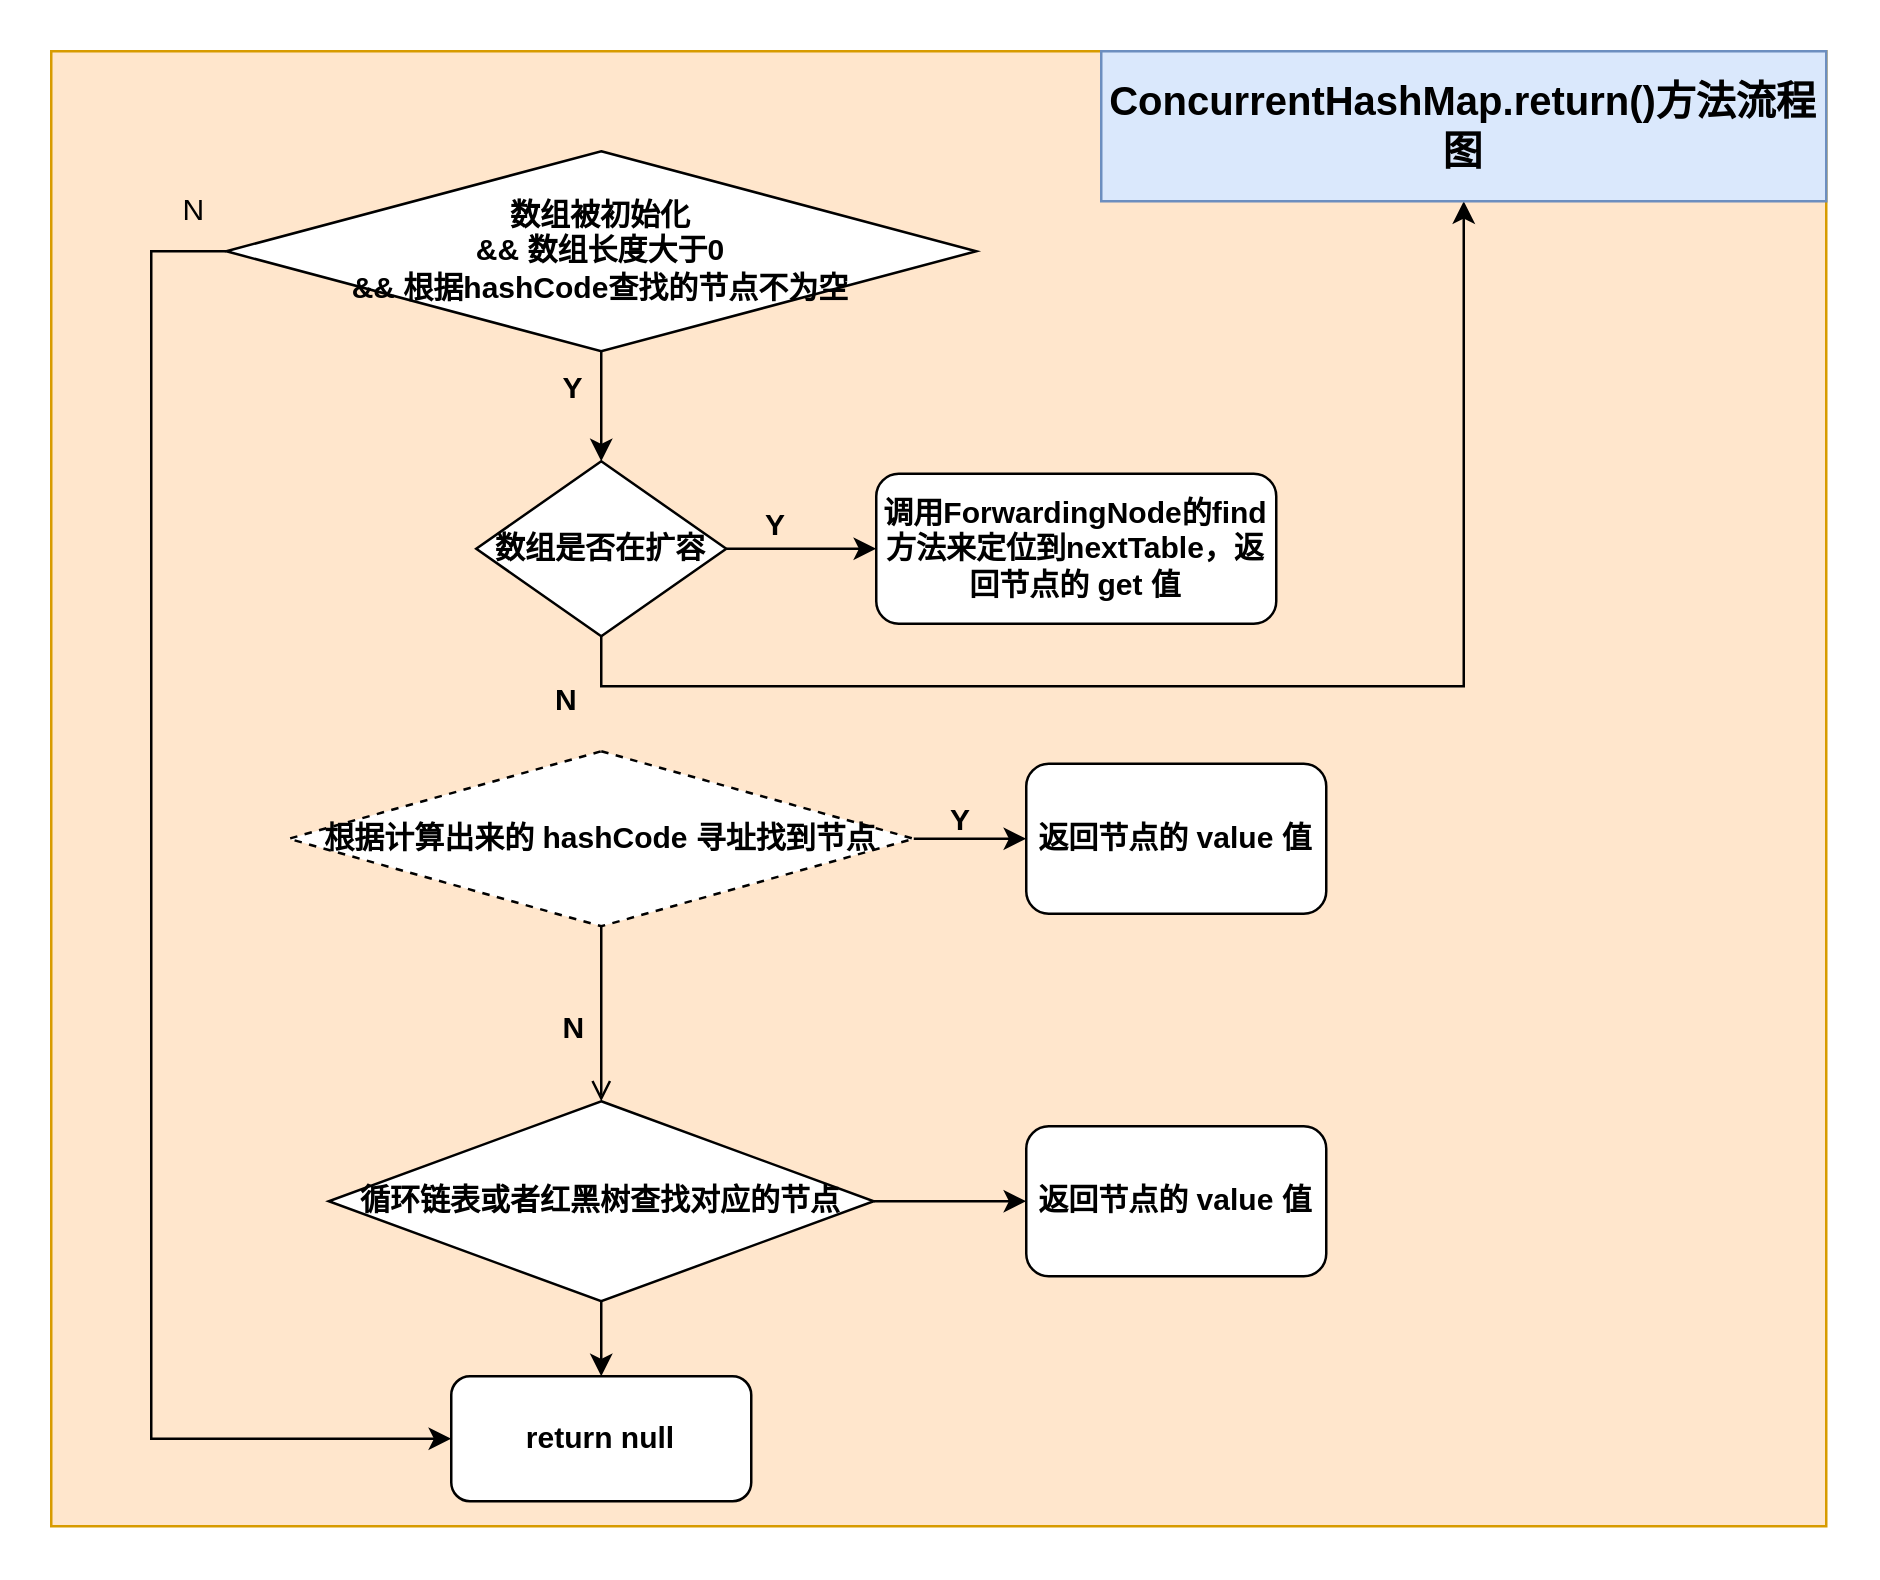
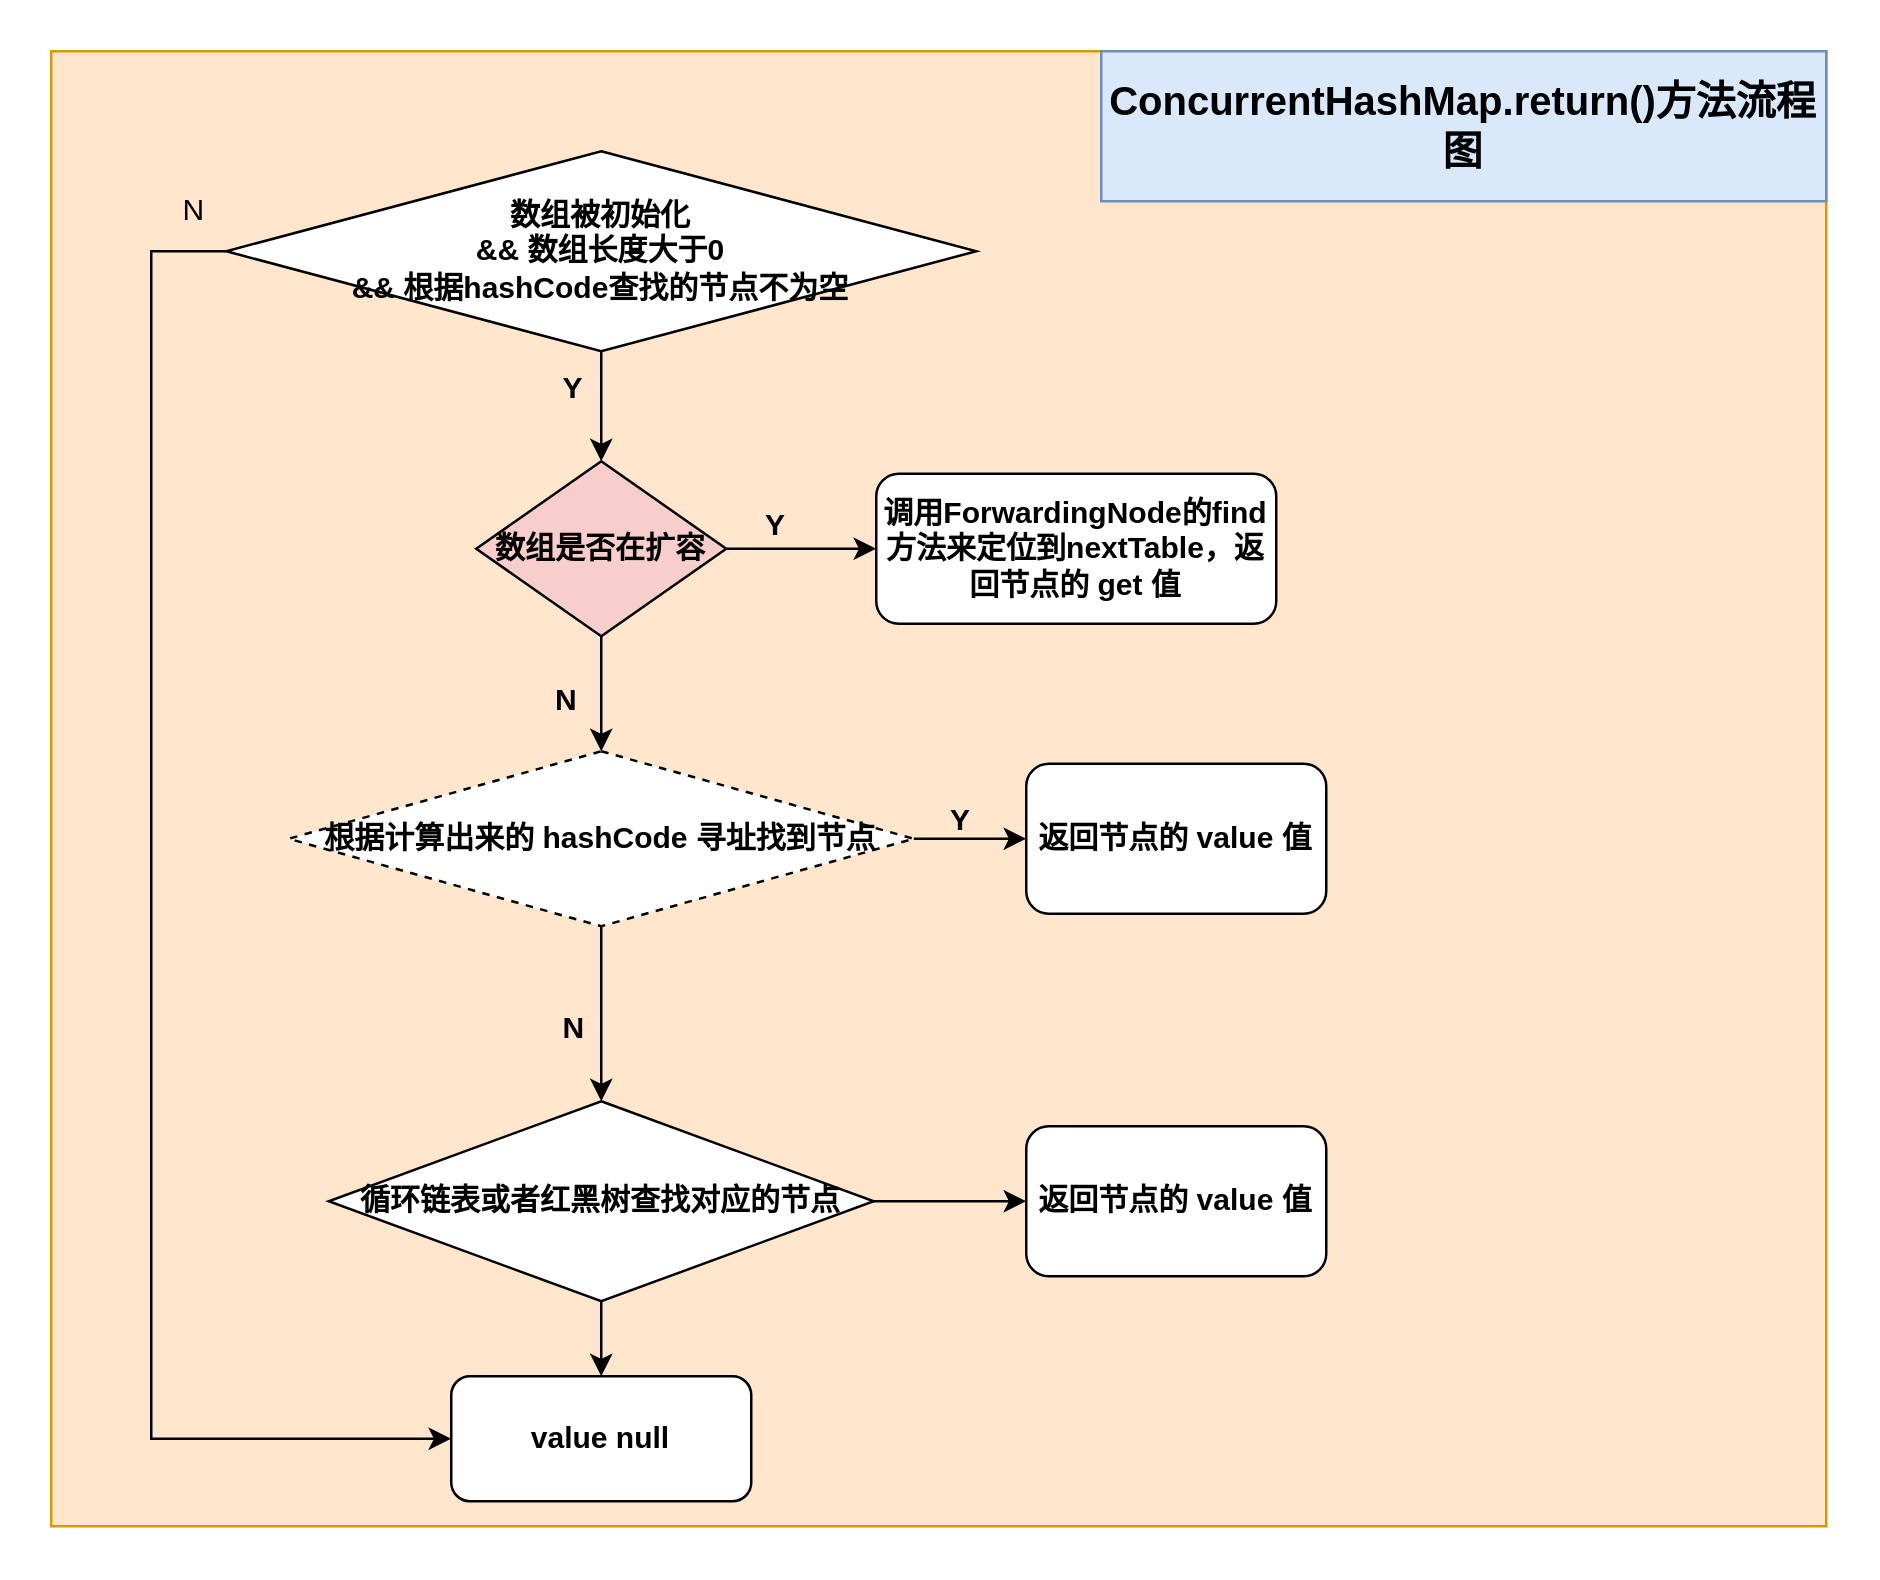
(601, 549) -> (601, 549)
(1266, 686) -> (601, 709)
(601, 1087) -> (601, 1083)
(601, 1439) -> (601, 1439)
